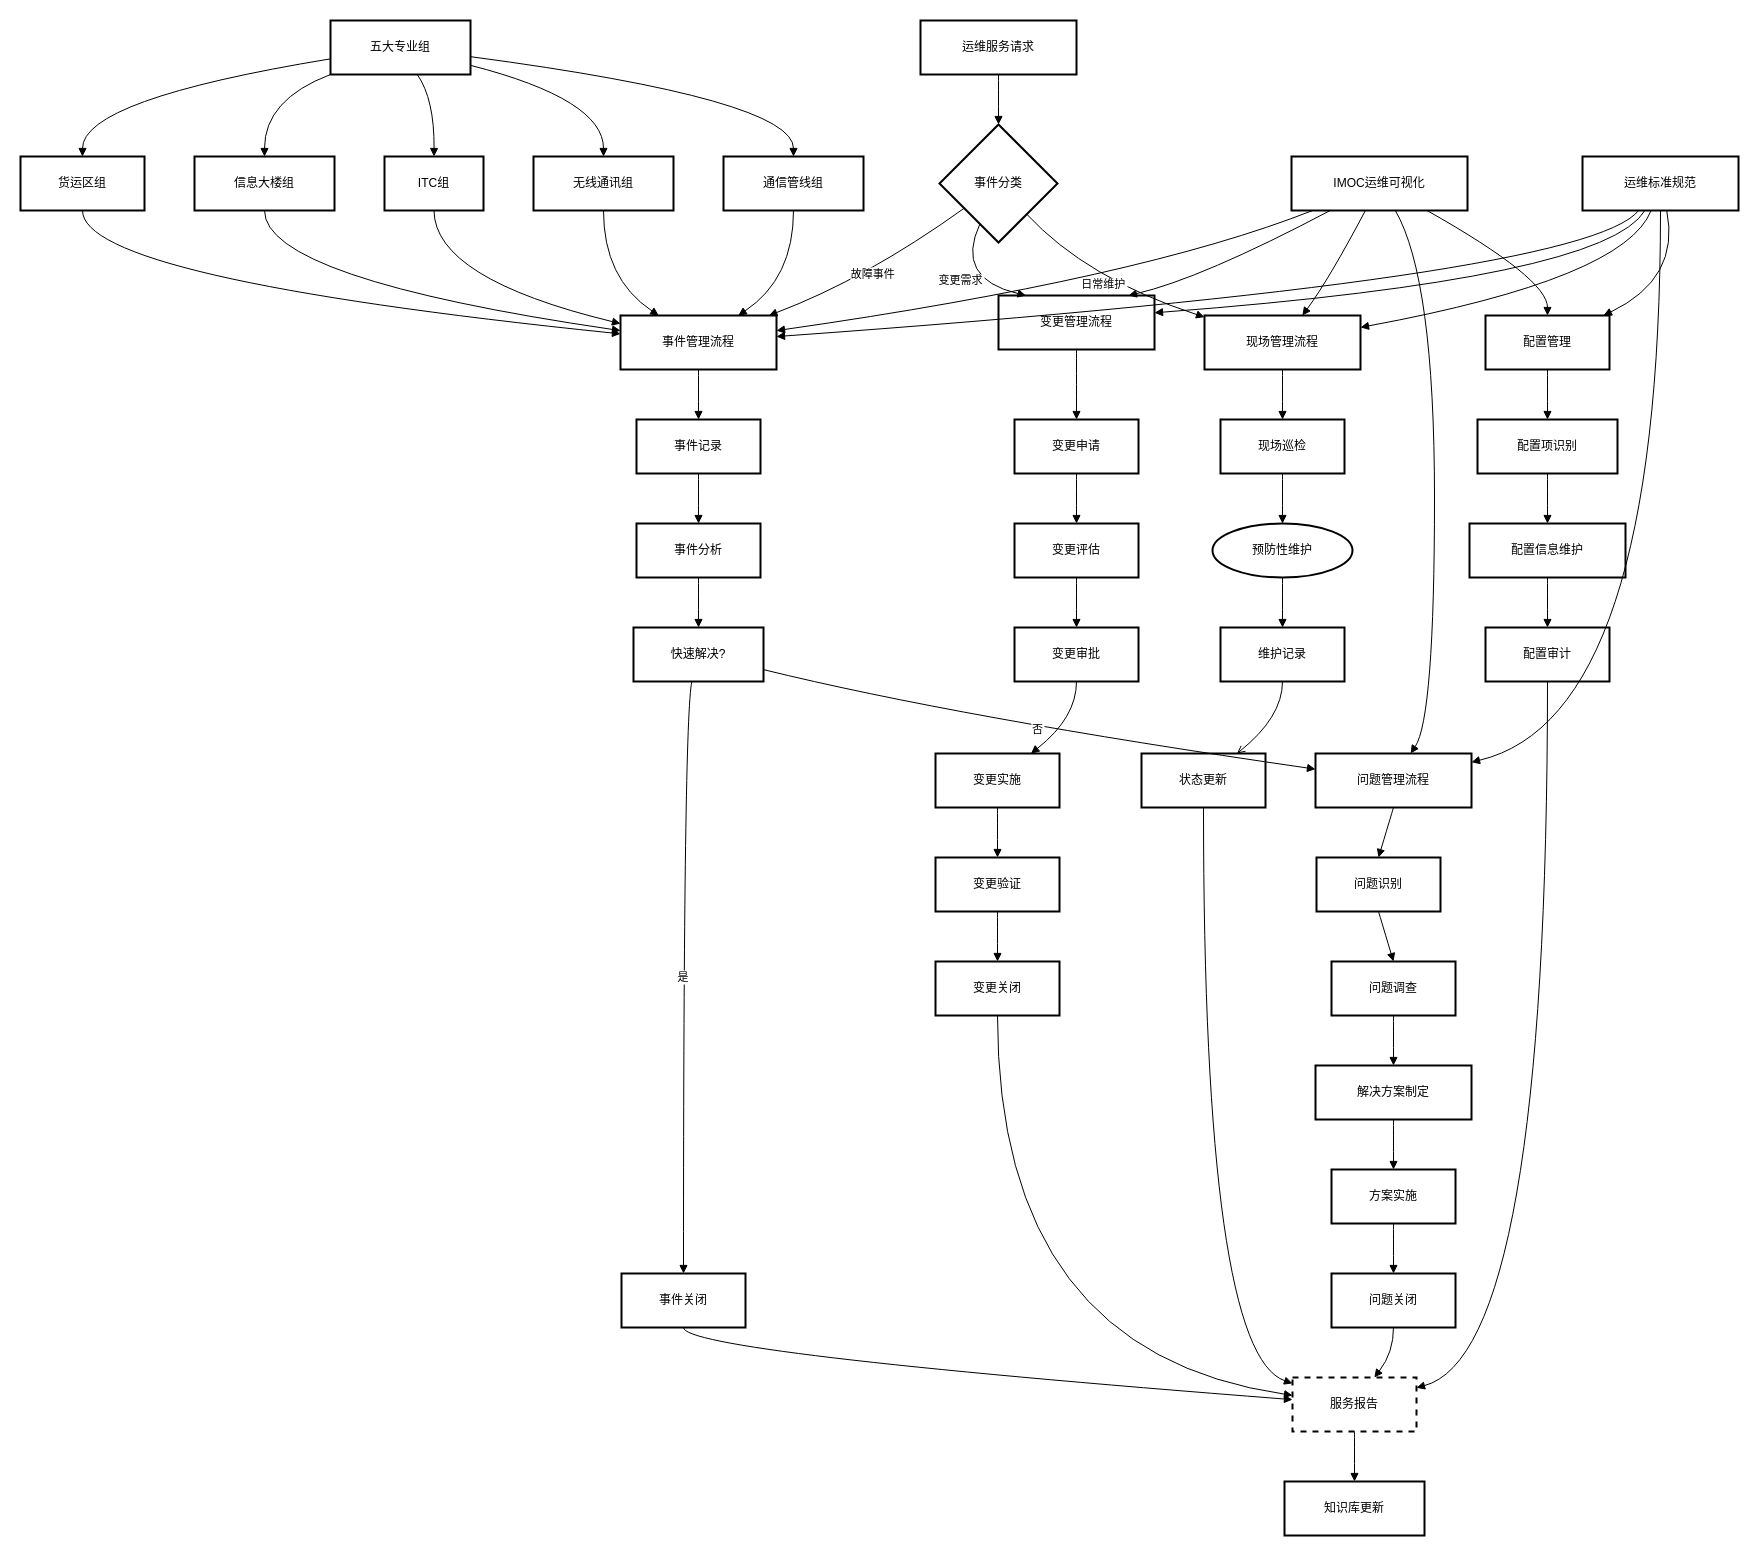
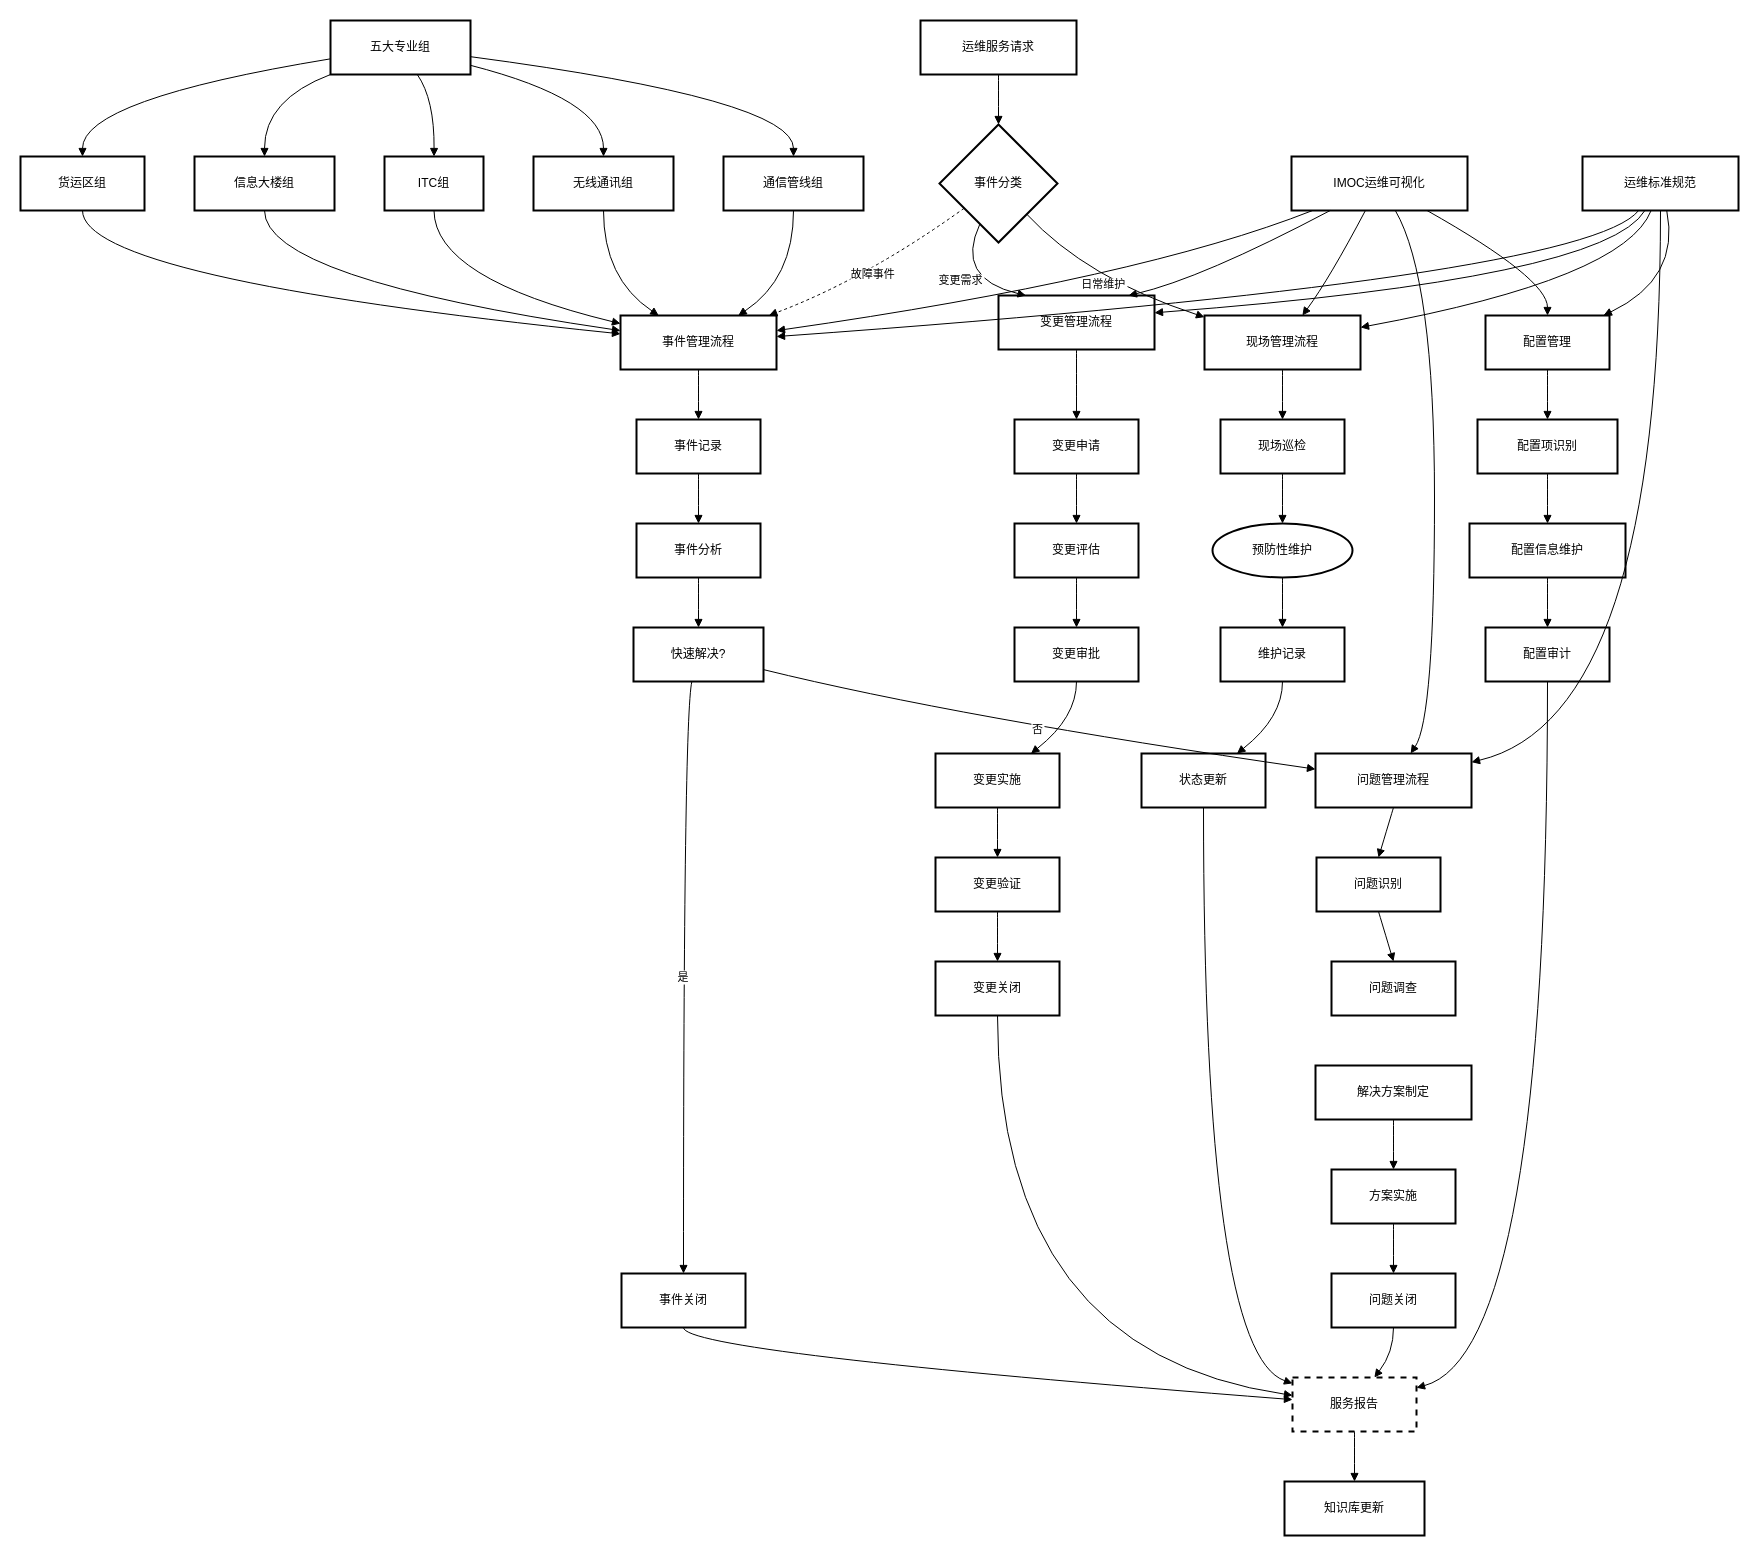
(918, 240) -> (918, 240)
(1260, 733) -> (1261, 732)
(1394, 1037) -> none
